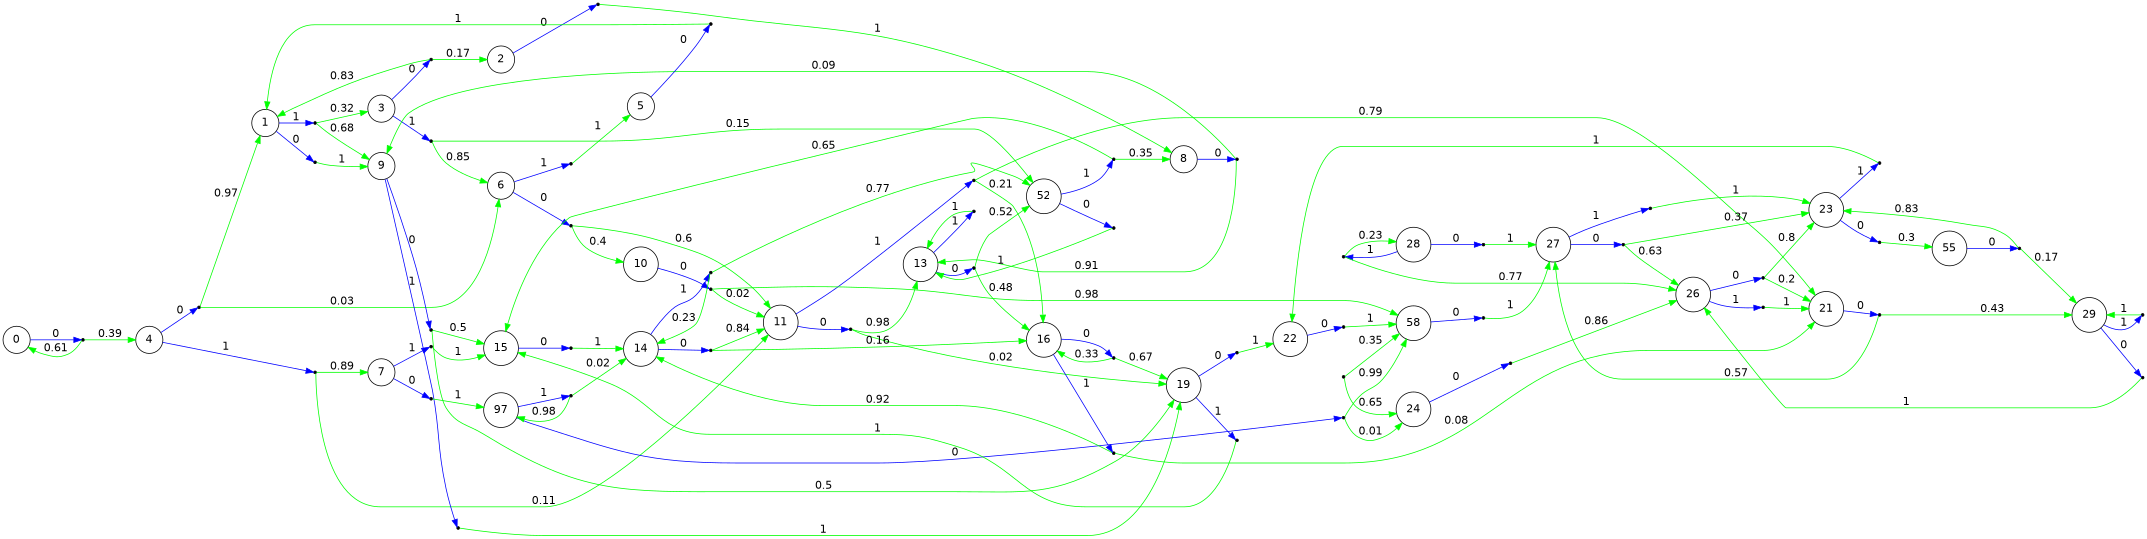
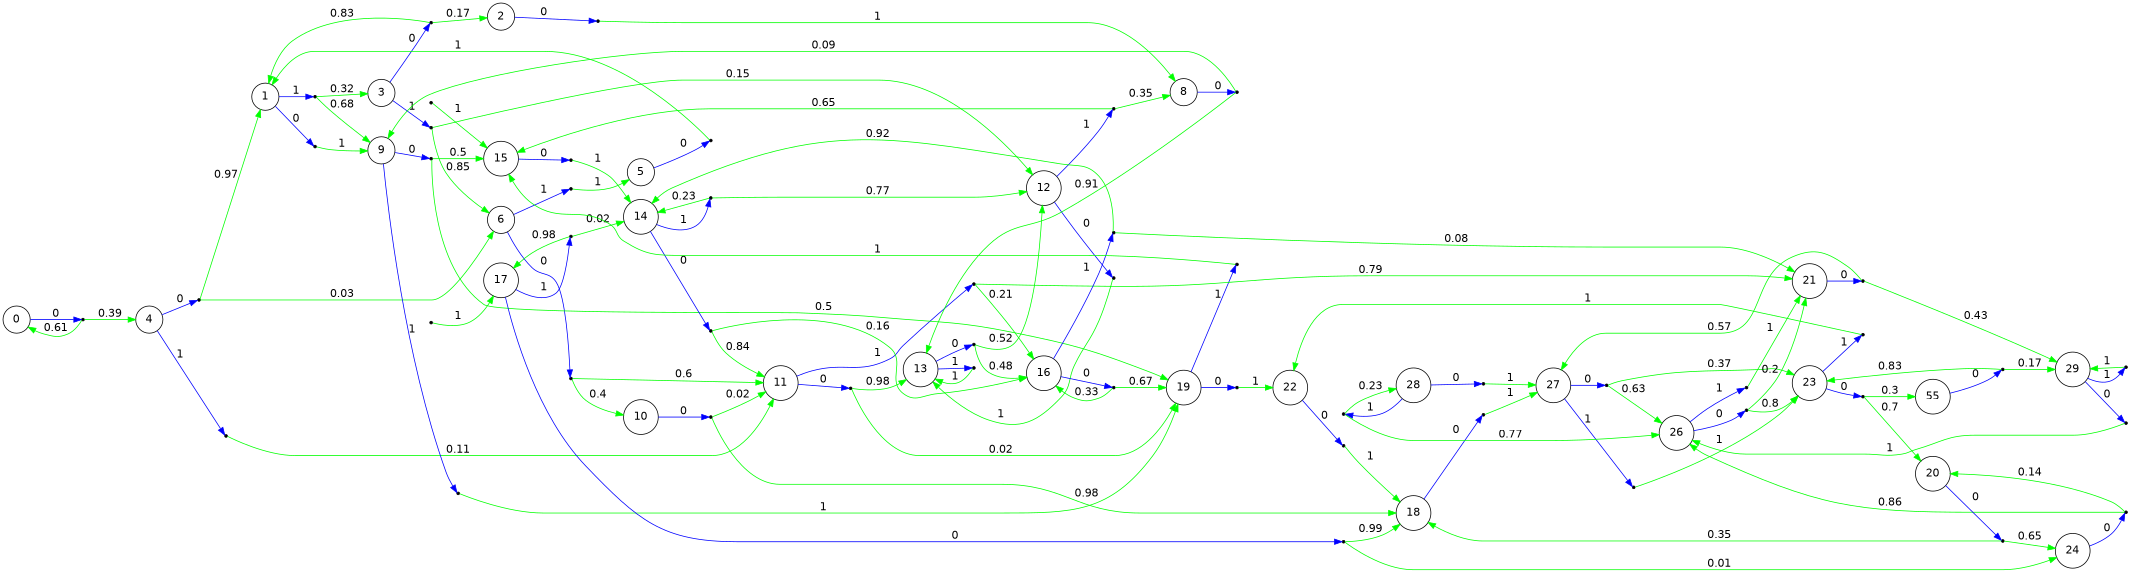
(1044, 196) -> (1044, 188)
(1413, 323) -> (1413, 513)
(381, 372) -> none
(501, 410) -> (501, 280)
none -> (1933, 474)
